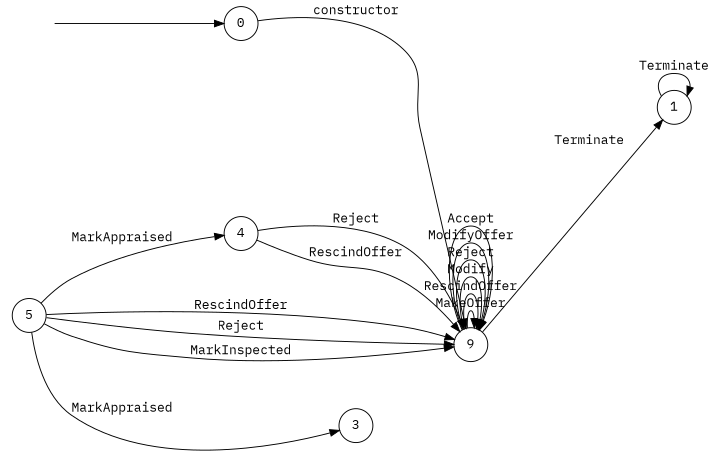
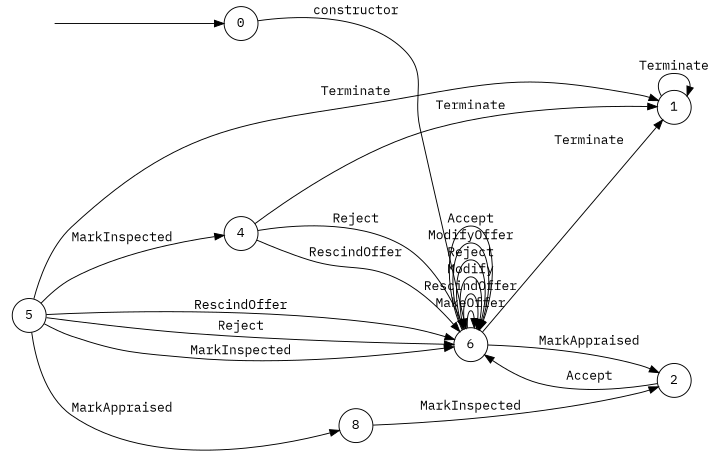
none -> (306, 114)
none -> (440, 127)
(122, 238) -> (122, 238)
(471, 345) -> (471, 345)
none -> (674, 380)
(356, 426) -> (356, 426)
